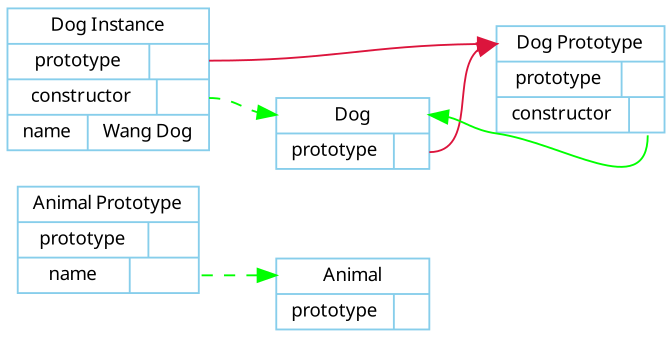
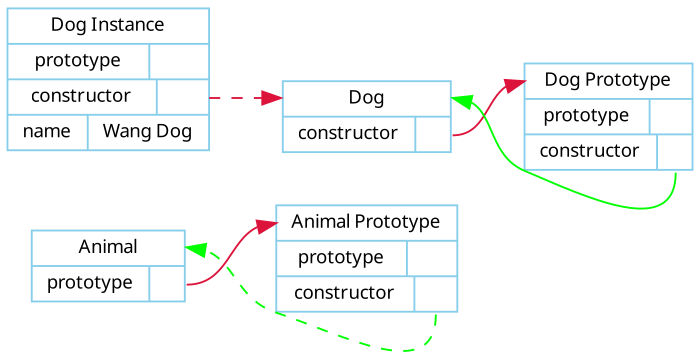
(343, 53) -> none
(234, 103) -> (235, 98)
(335, 150) -> (349, 133)
none -> (231, 254)
(74, 274) -> (345, 293)
